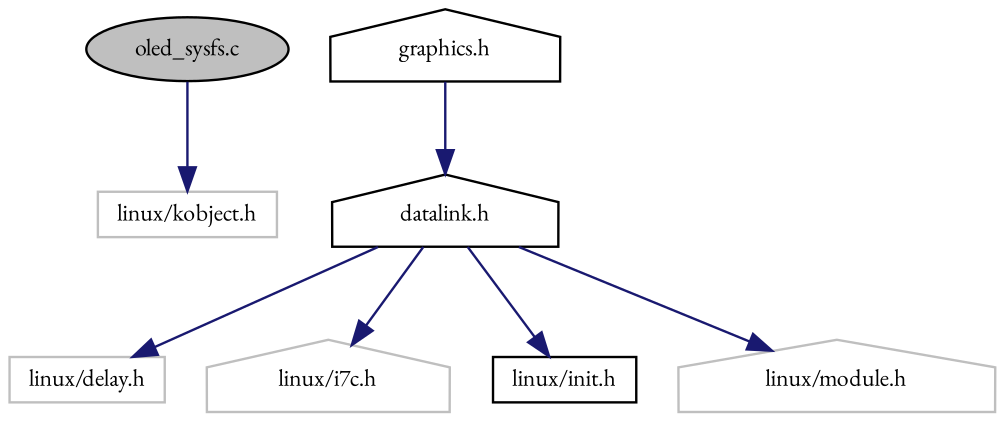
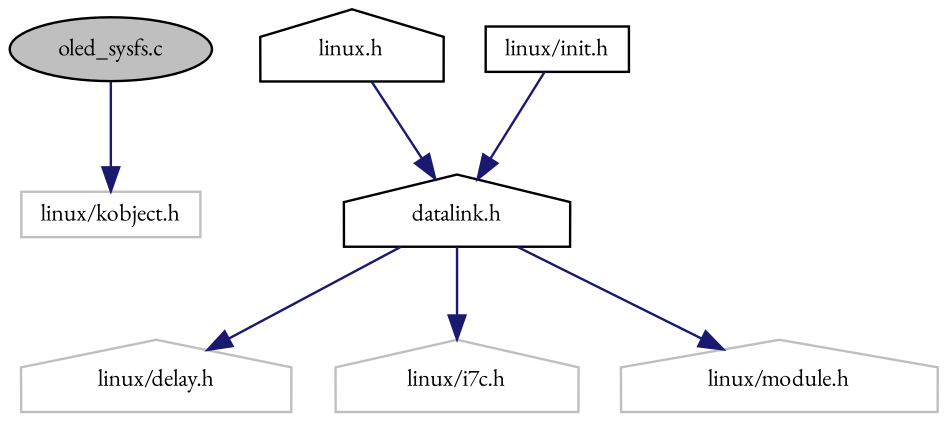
(445, 49) -> (352, 49)
(501, 292) -> (517, 115)
(87, 380) -> (156, 380)
